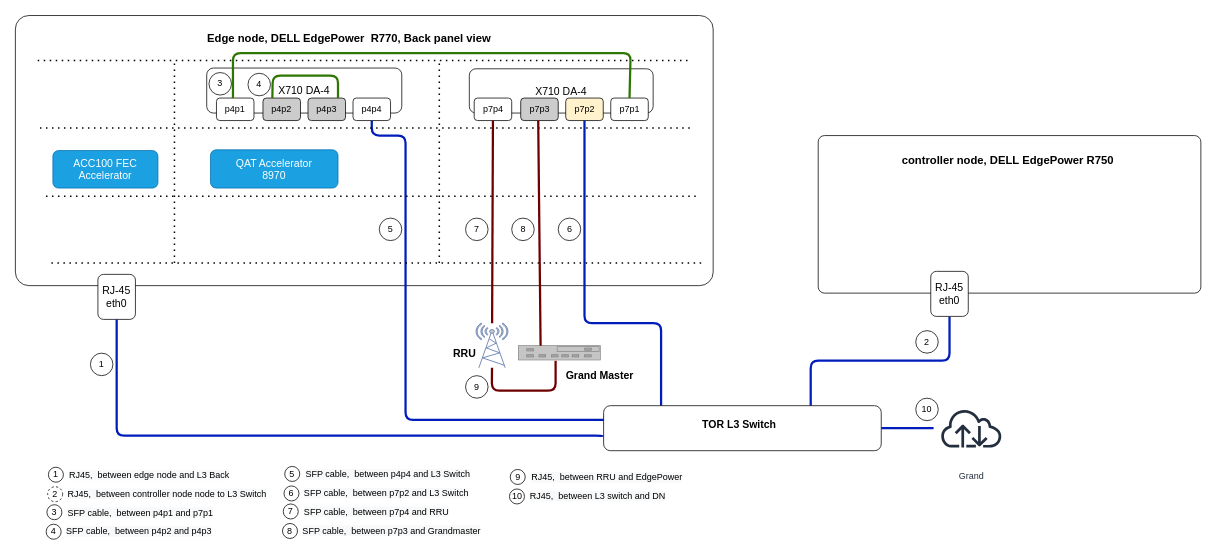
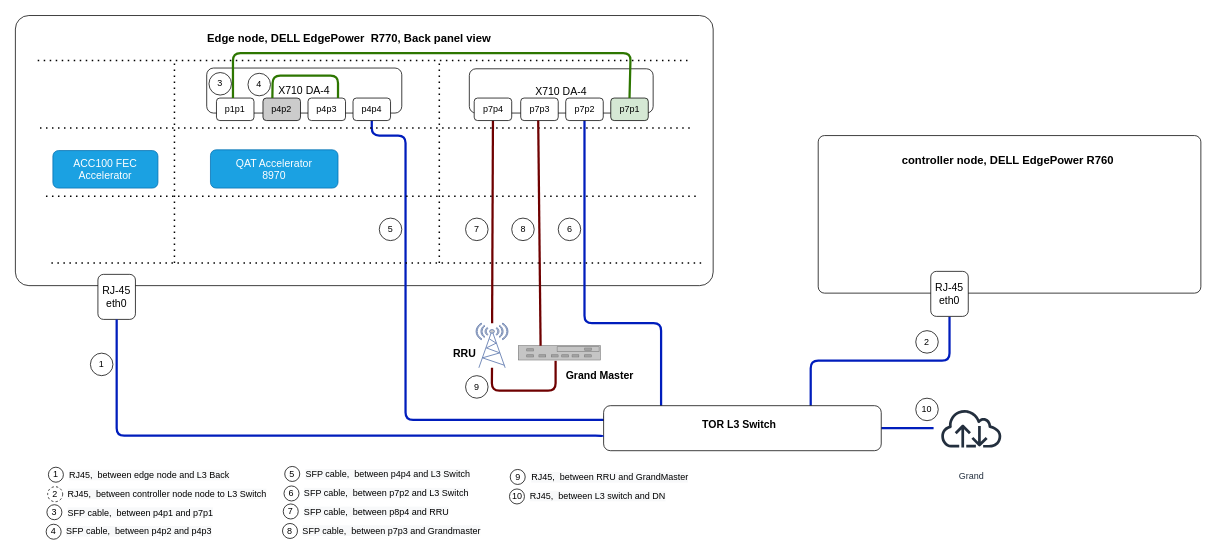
(235, 109) -> (235, 109)
(327, 109) -> (327, 109)
(539, 109) -> (539, 109)
(584, 109) -> (584, 109)
(629, 109) -> (629, 109)
(1009, 147) -> (1009, 147)
(606, 478) -> (611, 478)
(377, 512) -> (377, 512)
